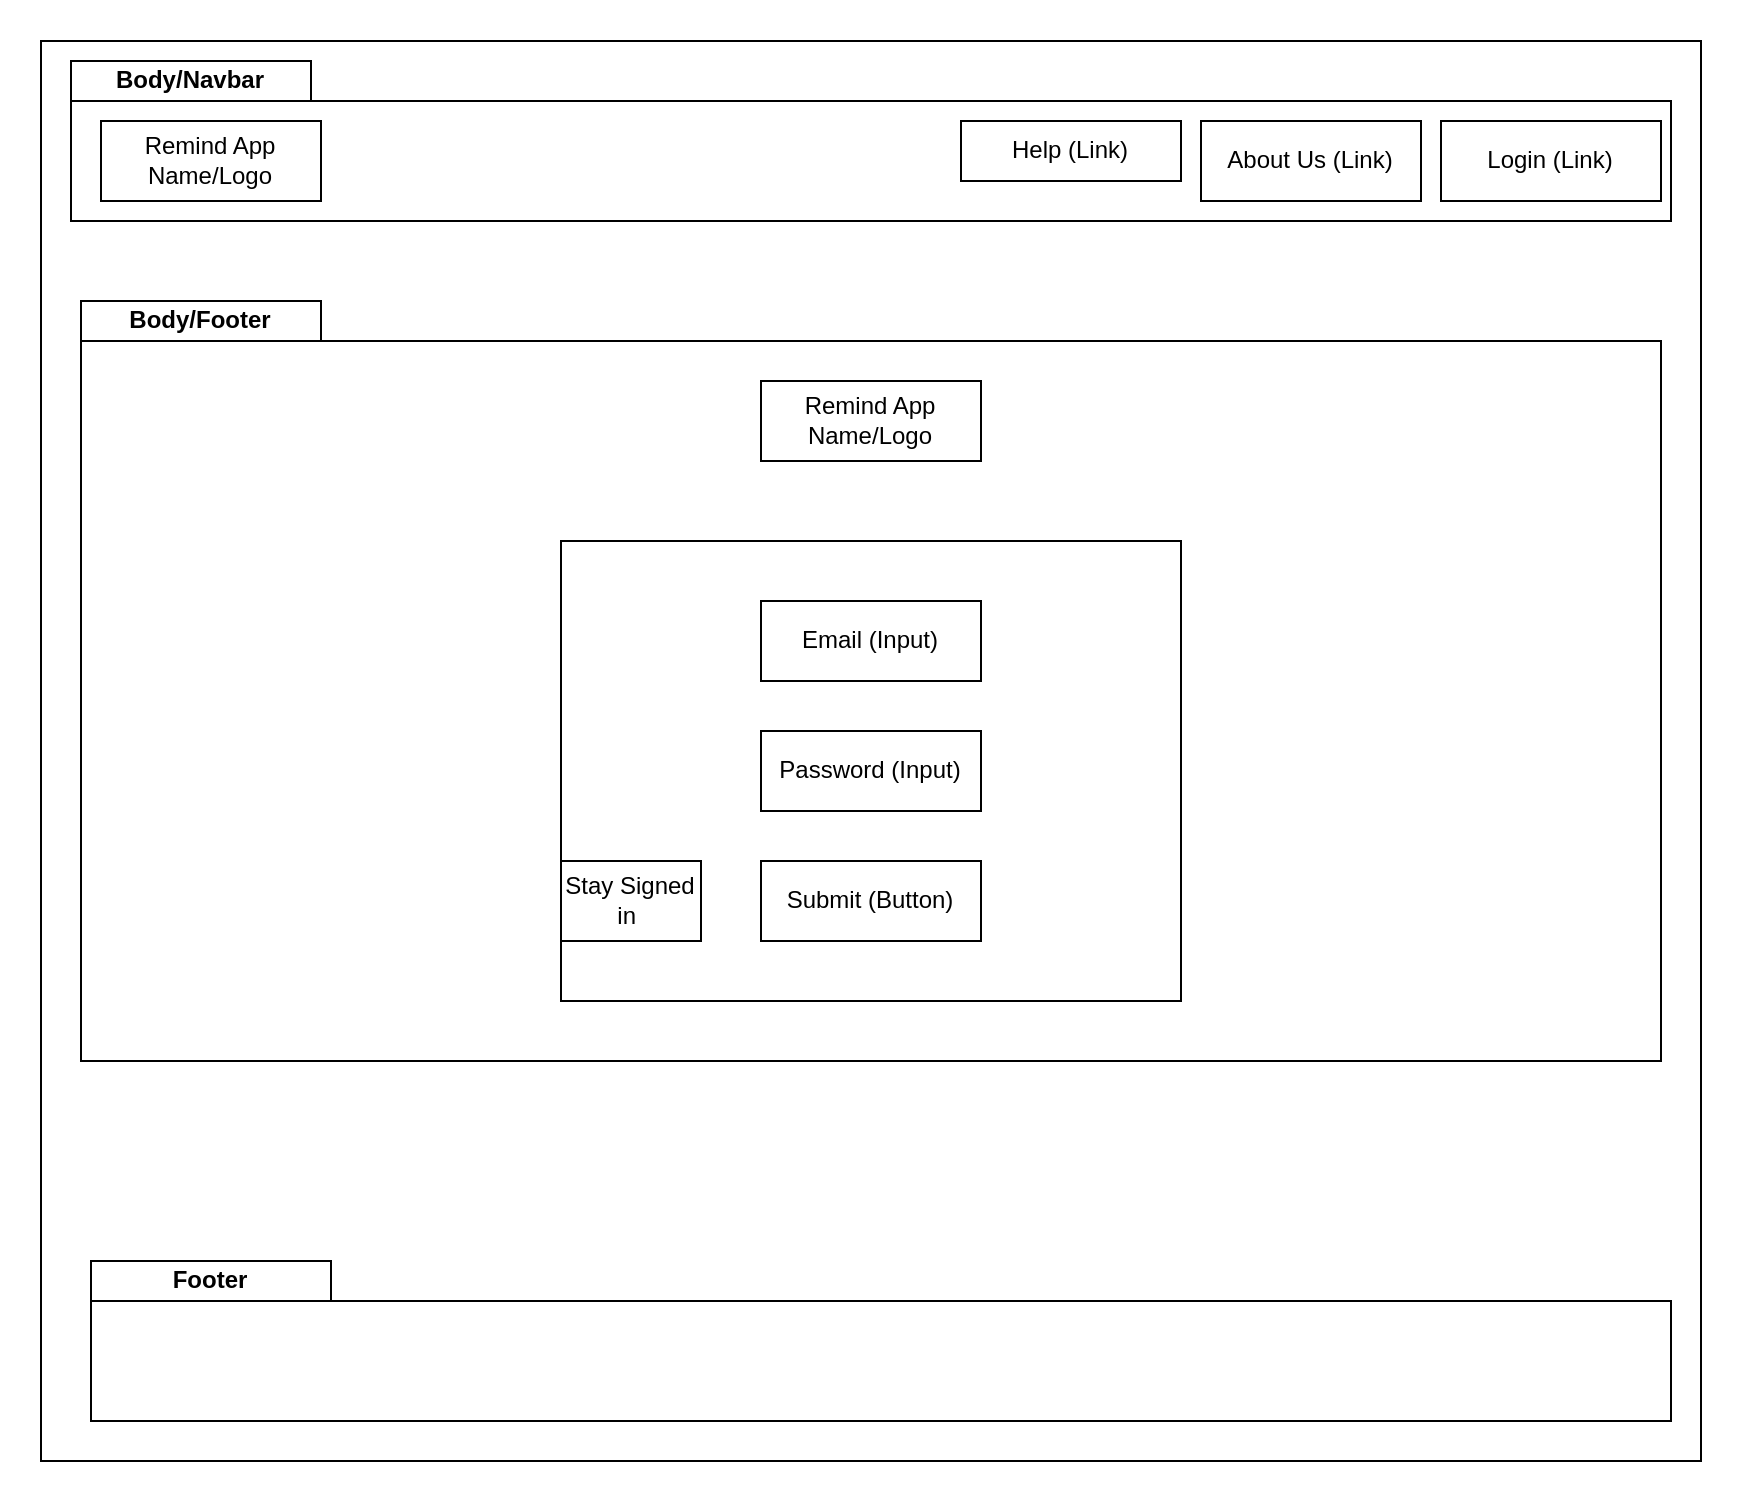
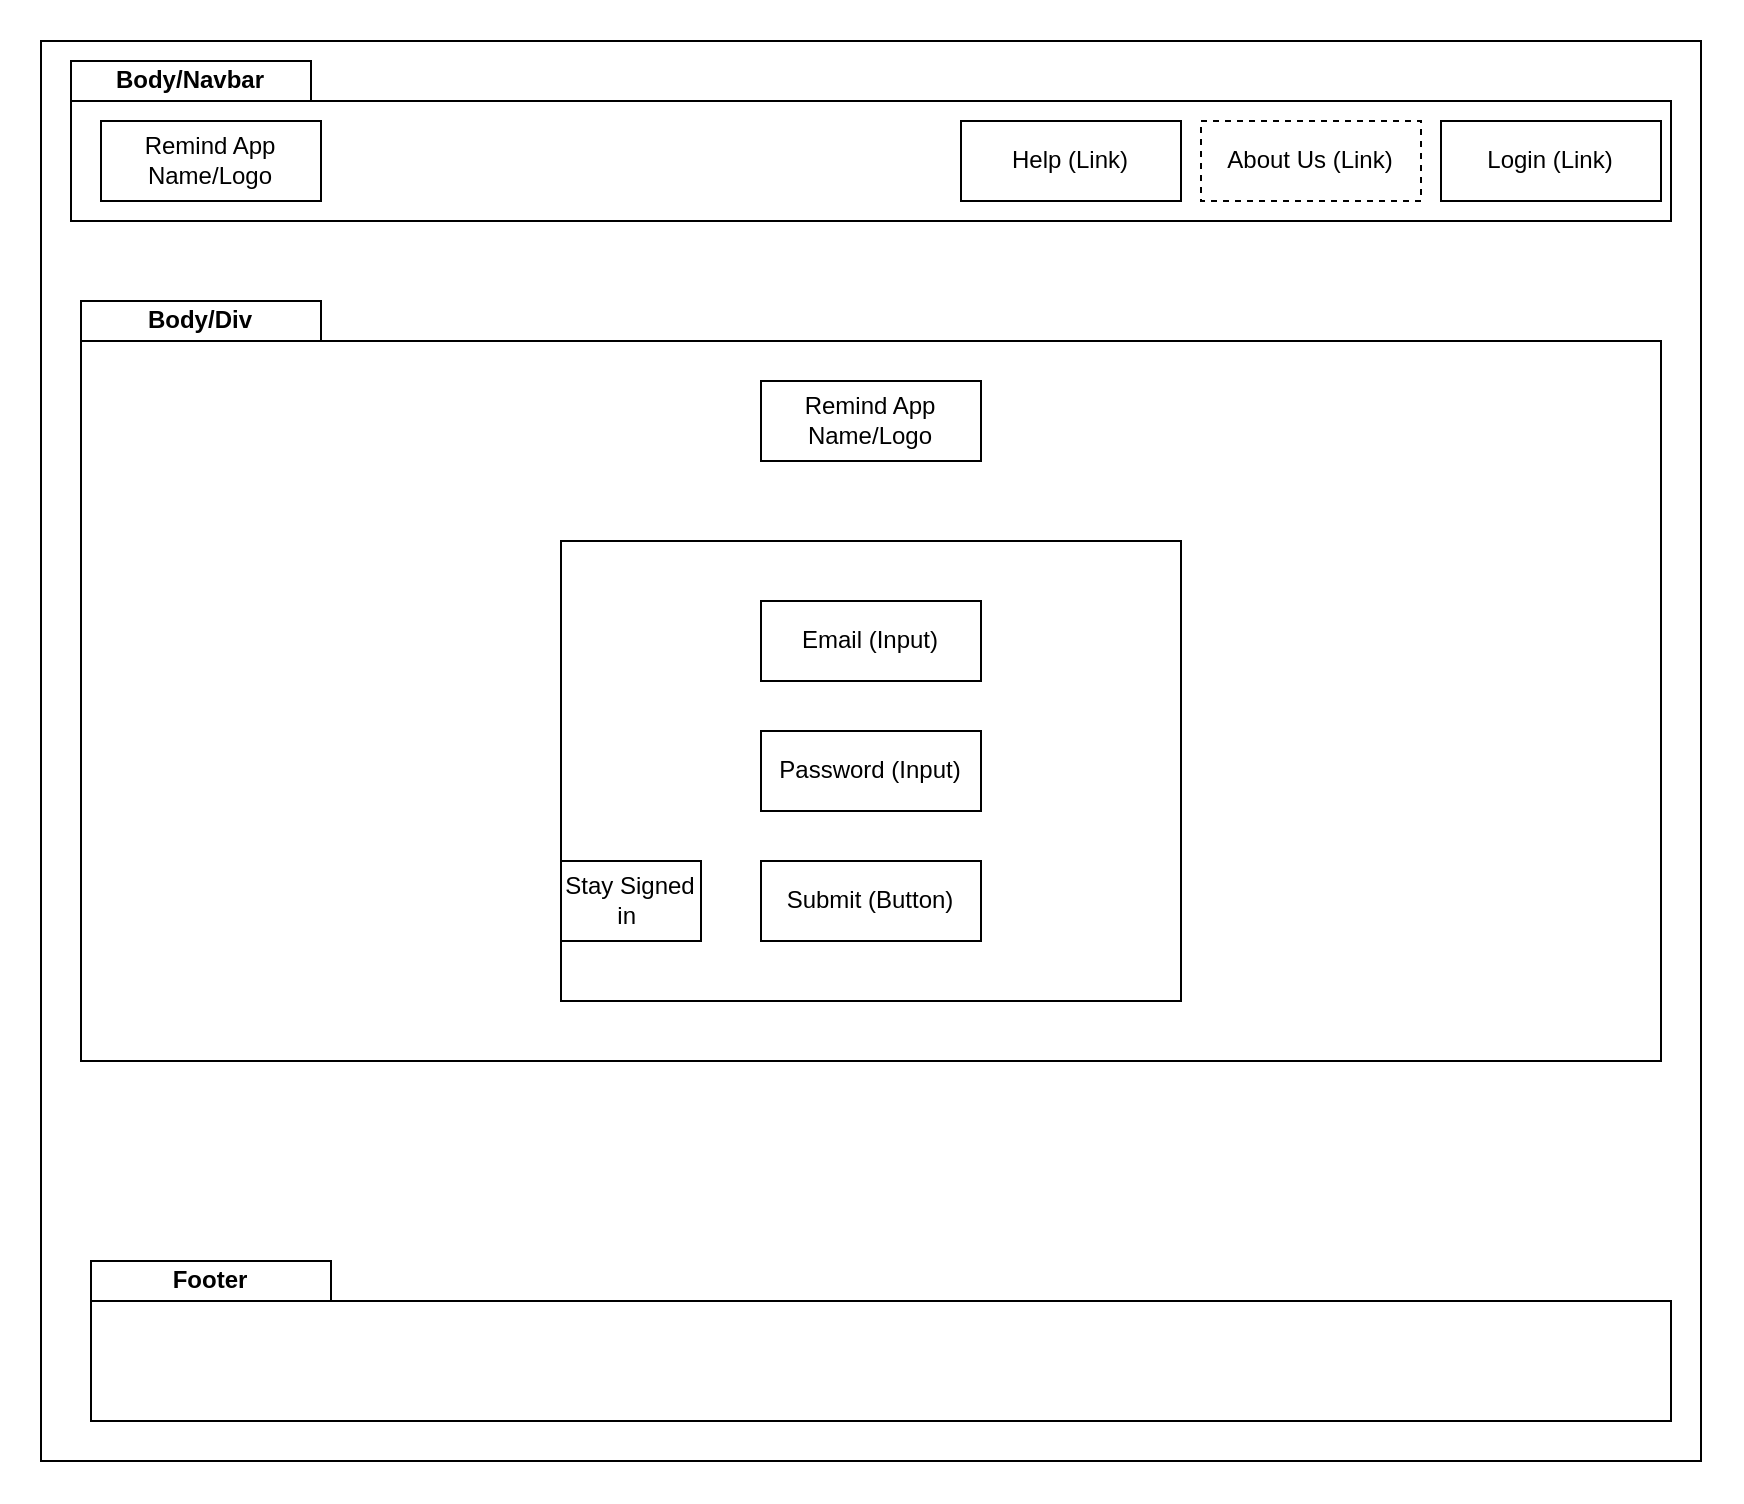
(1071, 151) -> (1071, 161)
(1311, 161) -> (1311, 161)
(201, 321) -> (201, 321)
